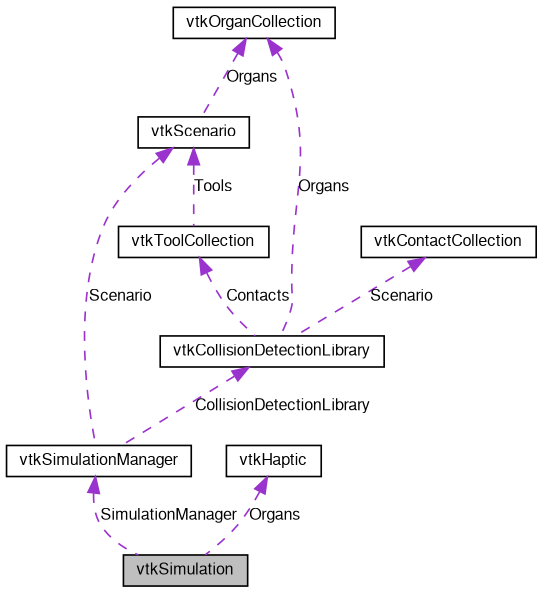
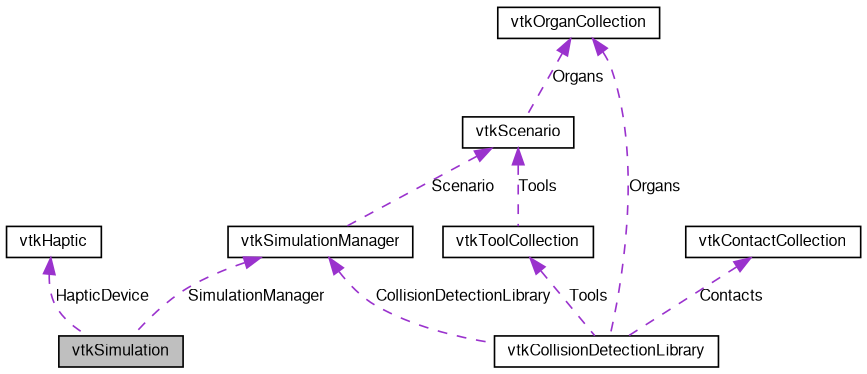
(259, 297) -> (589, 297)
(402, 297) -> (732, 297)
(178, 411) -> (409, 321)
(275, 516) -> (103, 297)
